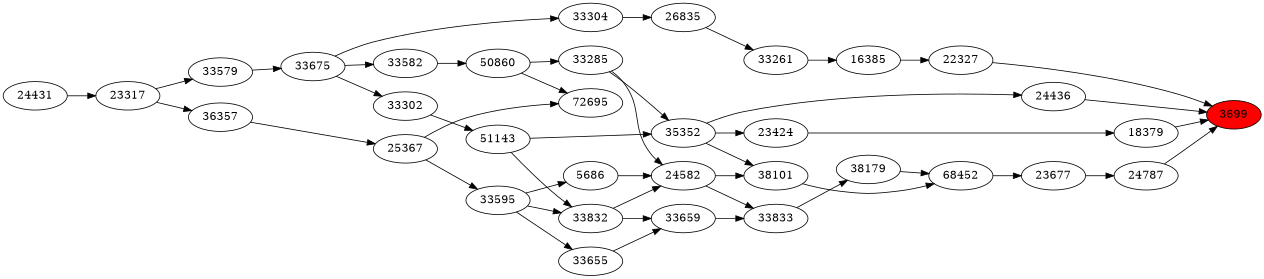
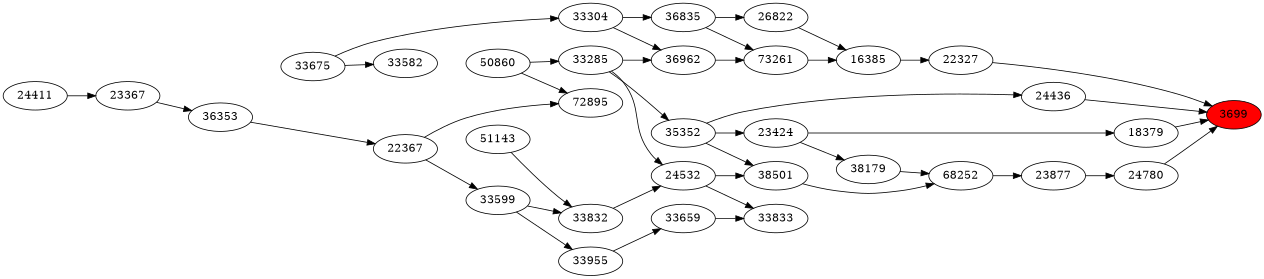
(683, 17) -> (683, 17)
none -> (776, 17)
none -> (683, 60)
(776, 60) -> (776, 60)
(448, 63) -> none
(220, 72) -> none
(35, 96) -> (35, 96)
(128, 96) -> (128, 96)
(591, 103) -> (591, 103)
(405, 106) -> none
(220, 117) -> (220, 117)
(587, 136) -> none
(405, 149) -> (405, 149)
(591, 176) -> none
(683, 176) -> (683, 176)
(776, 176) -> (776, 176)
(961, 176) -> (961, 176)
(1053, 176) -> (1053, 176)
(1146, 176) -> (1146, 176)
(819, 196) -> (818, 150)
(498, 200) -> (498, 200)
(633, 218) -> none
(591, 261) -> (591, 261)
